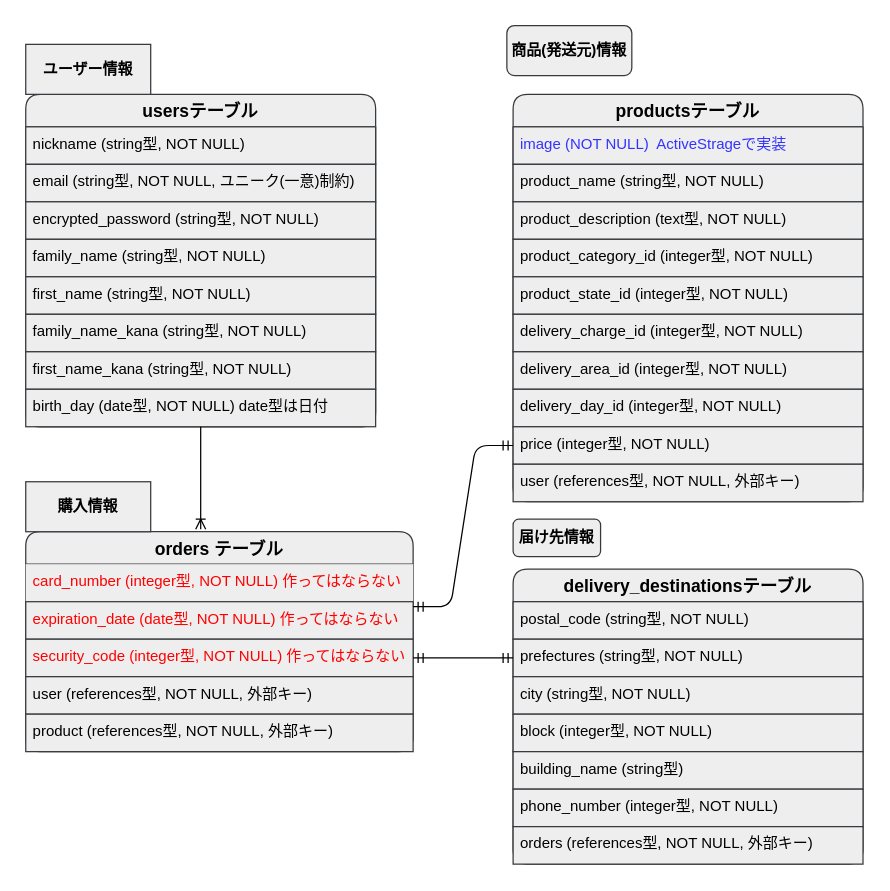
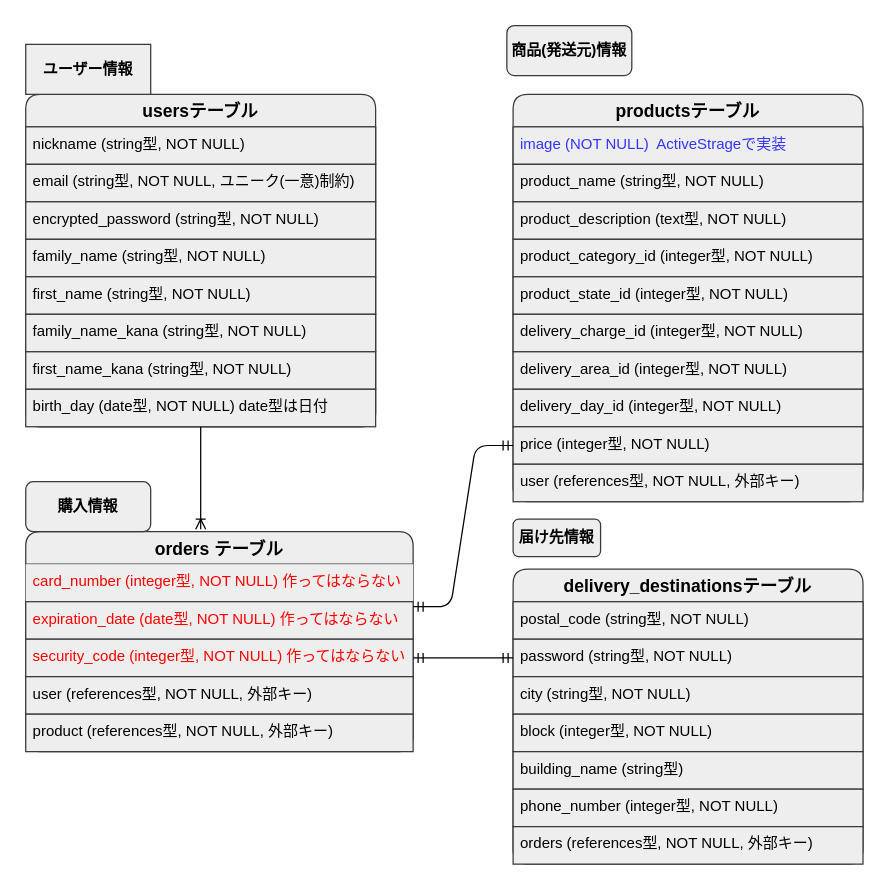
(88, 507) -> (88, 507)
(644, 656) -> (631, 656)
